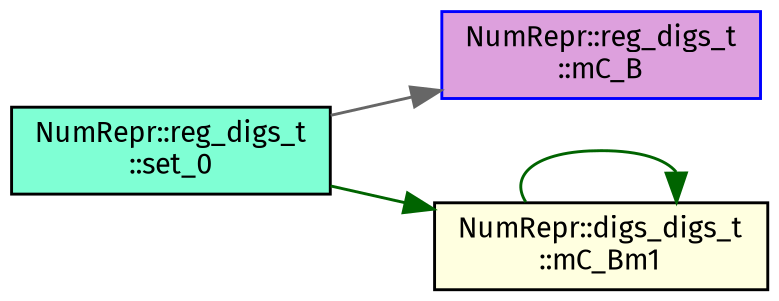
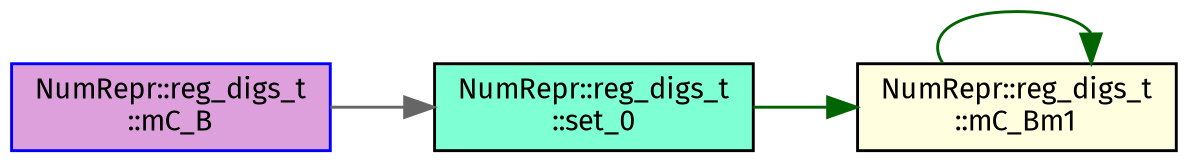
(371, 106) -> (367, 107)
(601, 246) -> (1017, 107)
